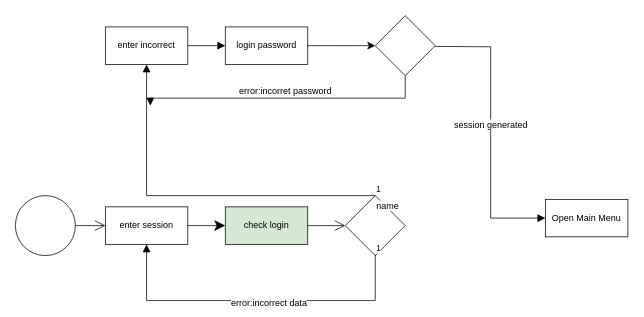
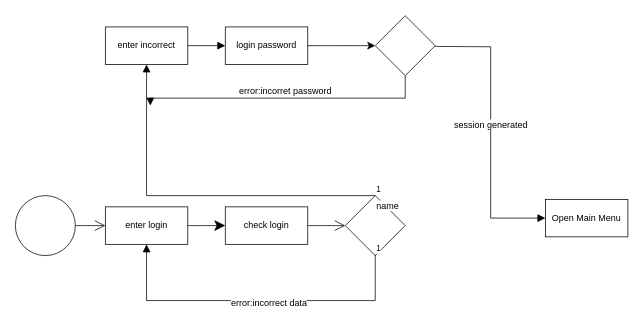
(147, 225) -> (147, 225)
(267, 225) -> (267, 225)
